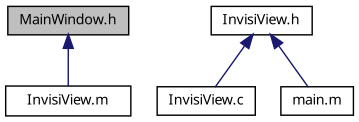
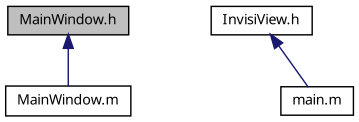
(68, 101) -> (68, 101)
(206, 101) -> none
